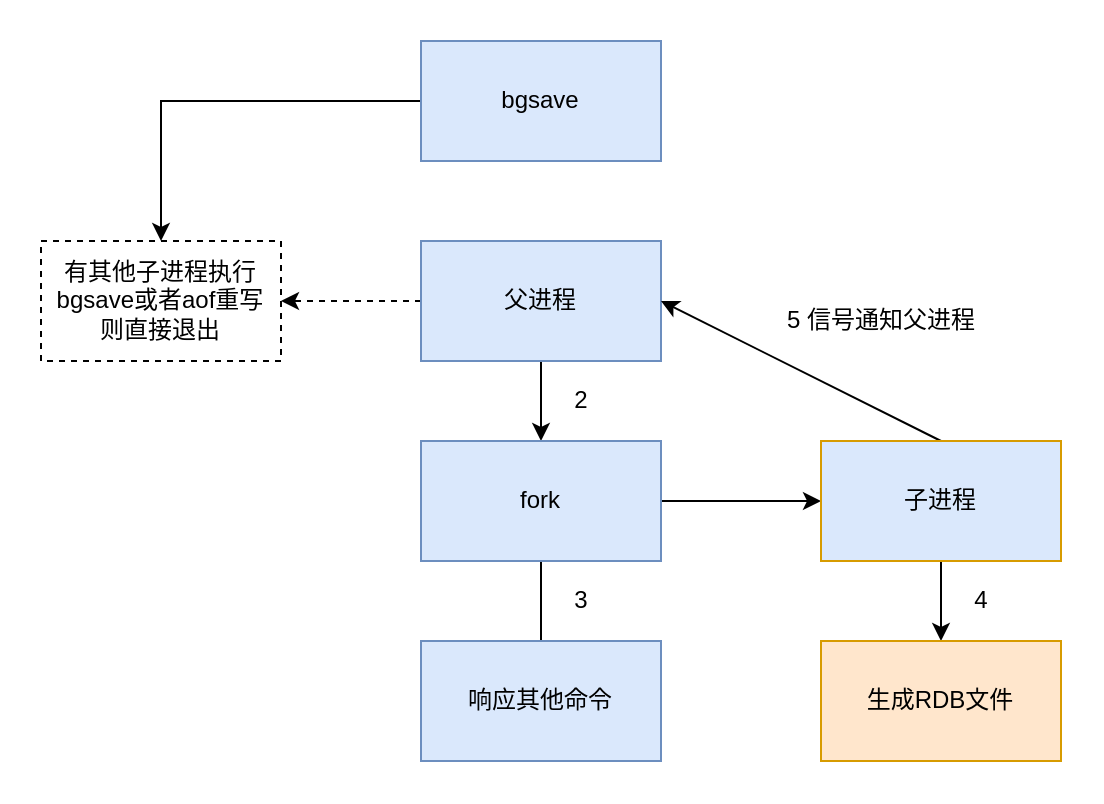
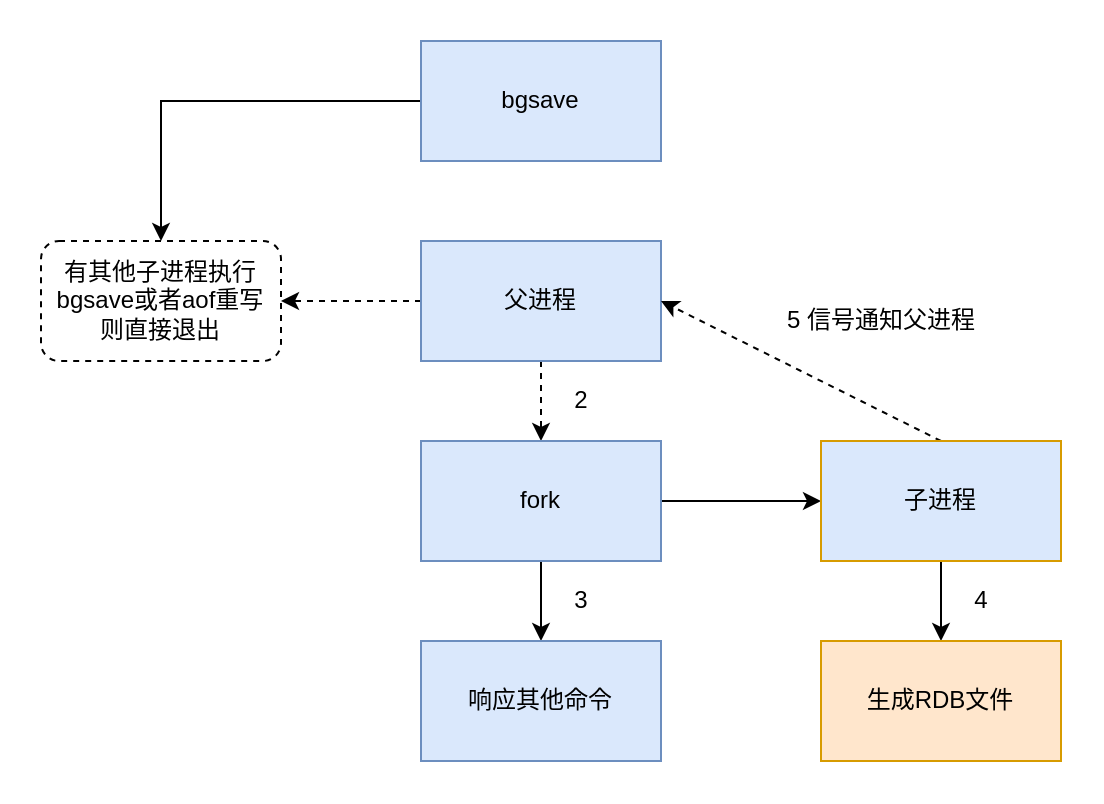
(161, 301) -> (161, 301)
(805, 373) -> (805, 373)
(541, 393) -> (541, 393)
(541, 631) -> (541, 626)
